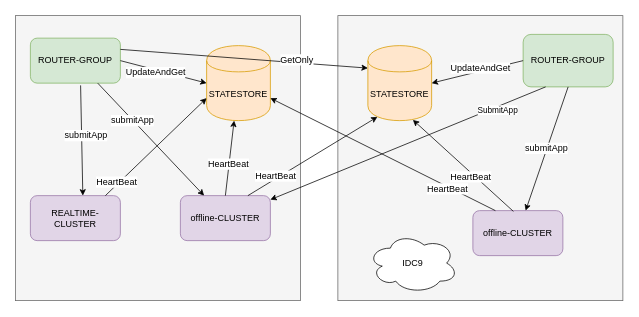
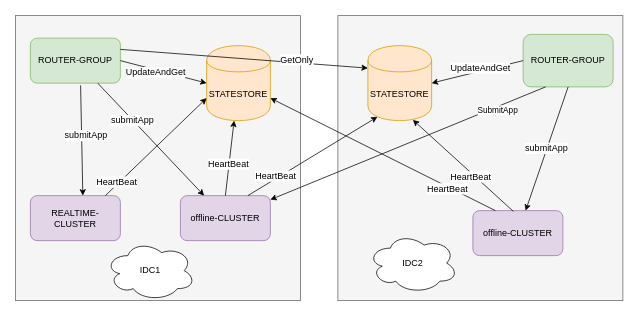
(413, 263) -> (413, 263)
none -> (150, 270)
